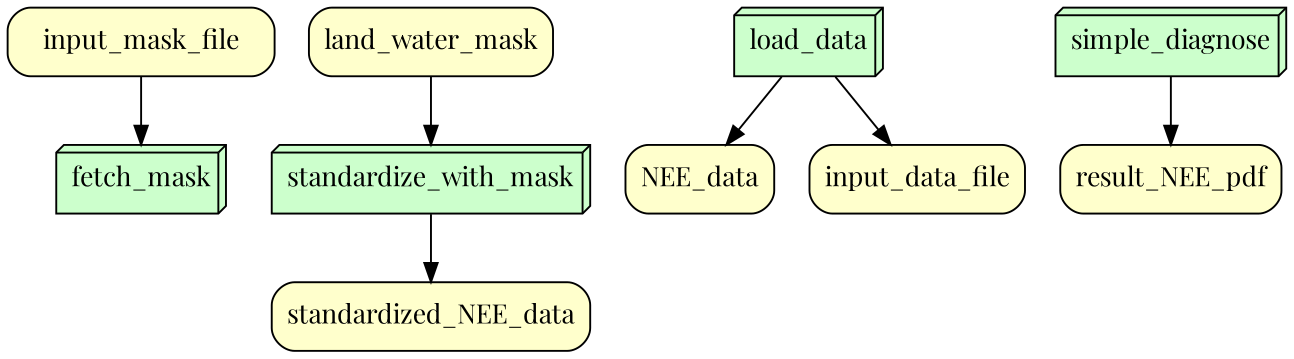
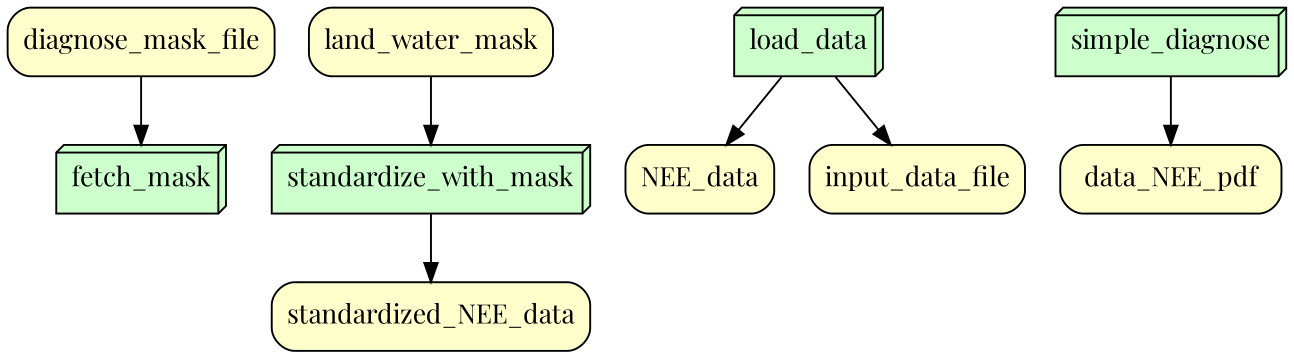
(141, 42) -> (141, 42)
(1171, 179) -> (1171, 179)
